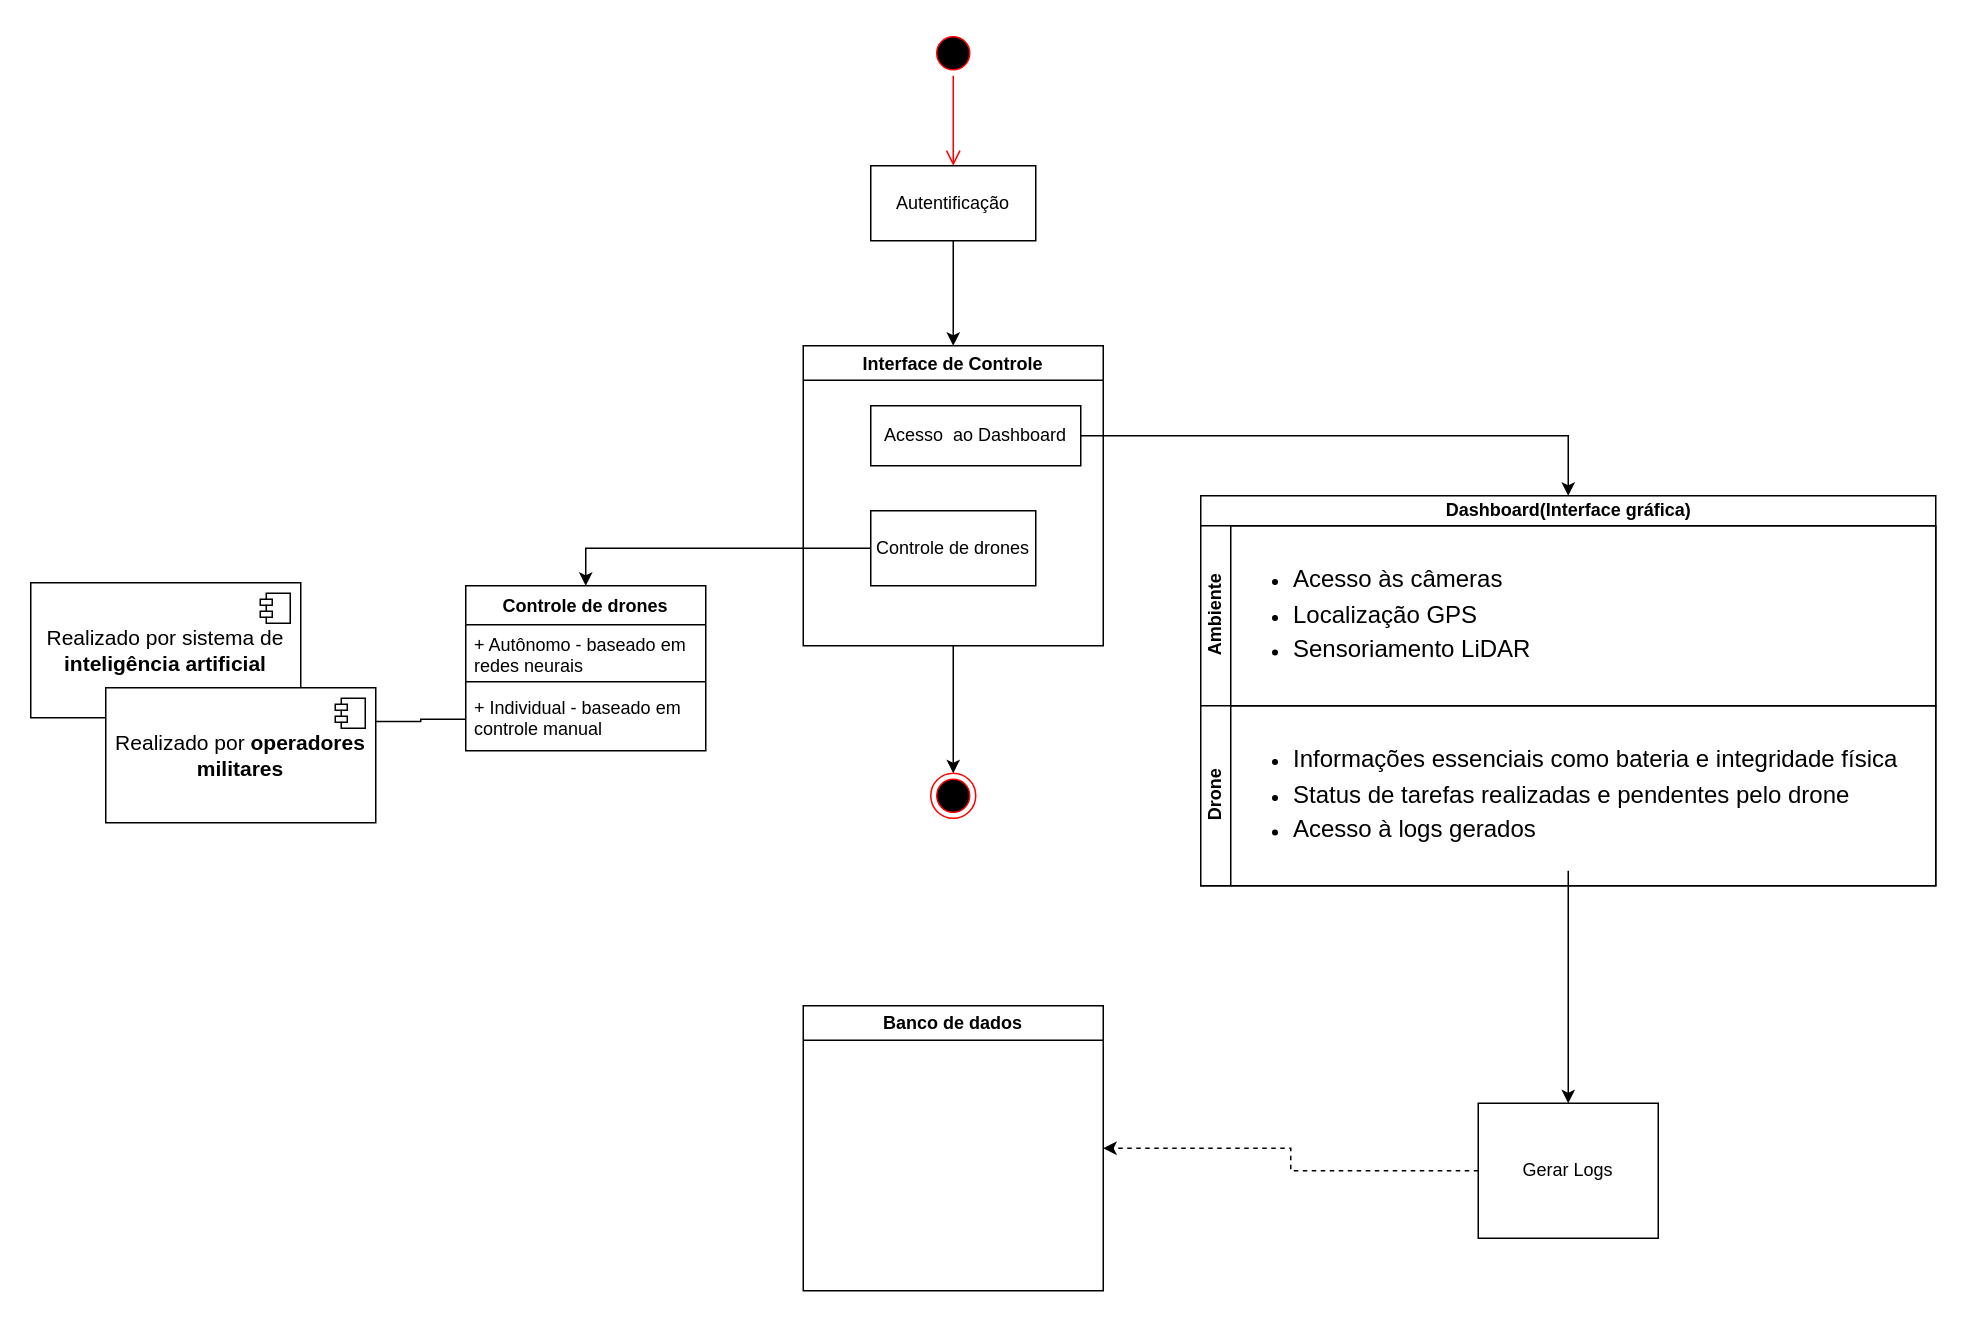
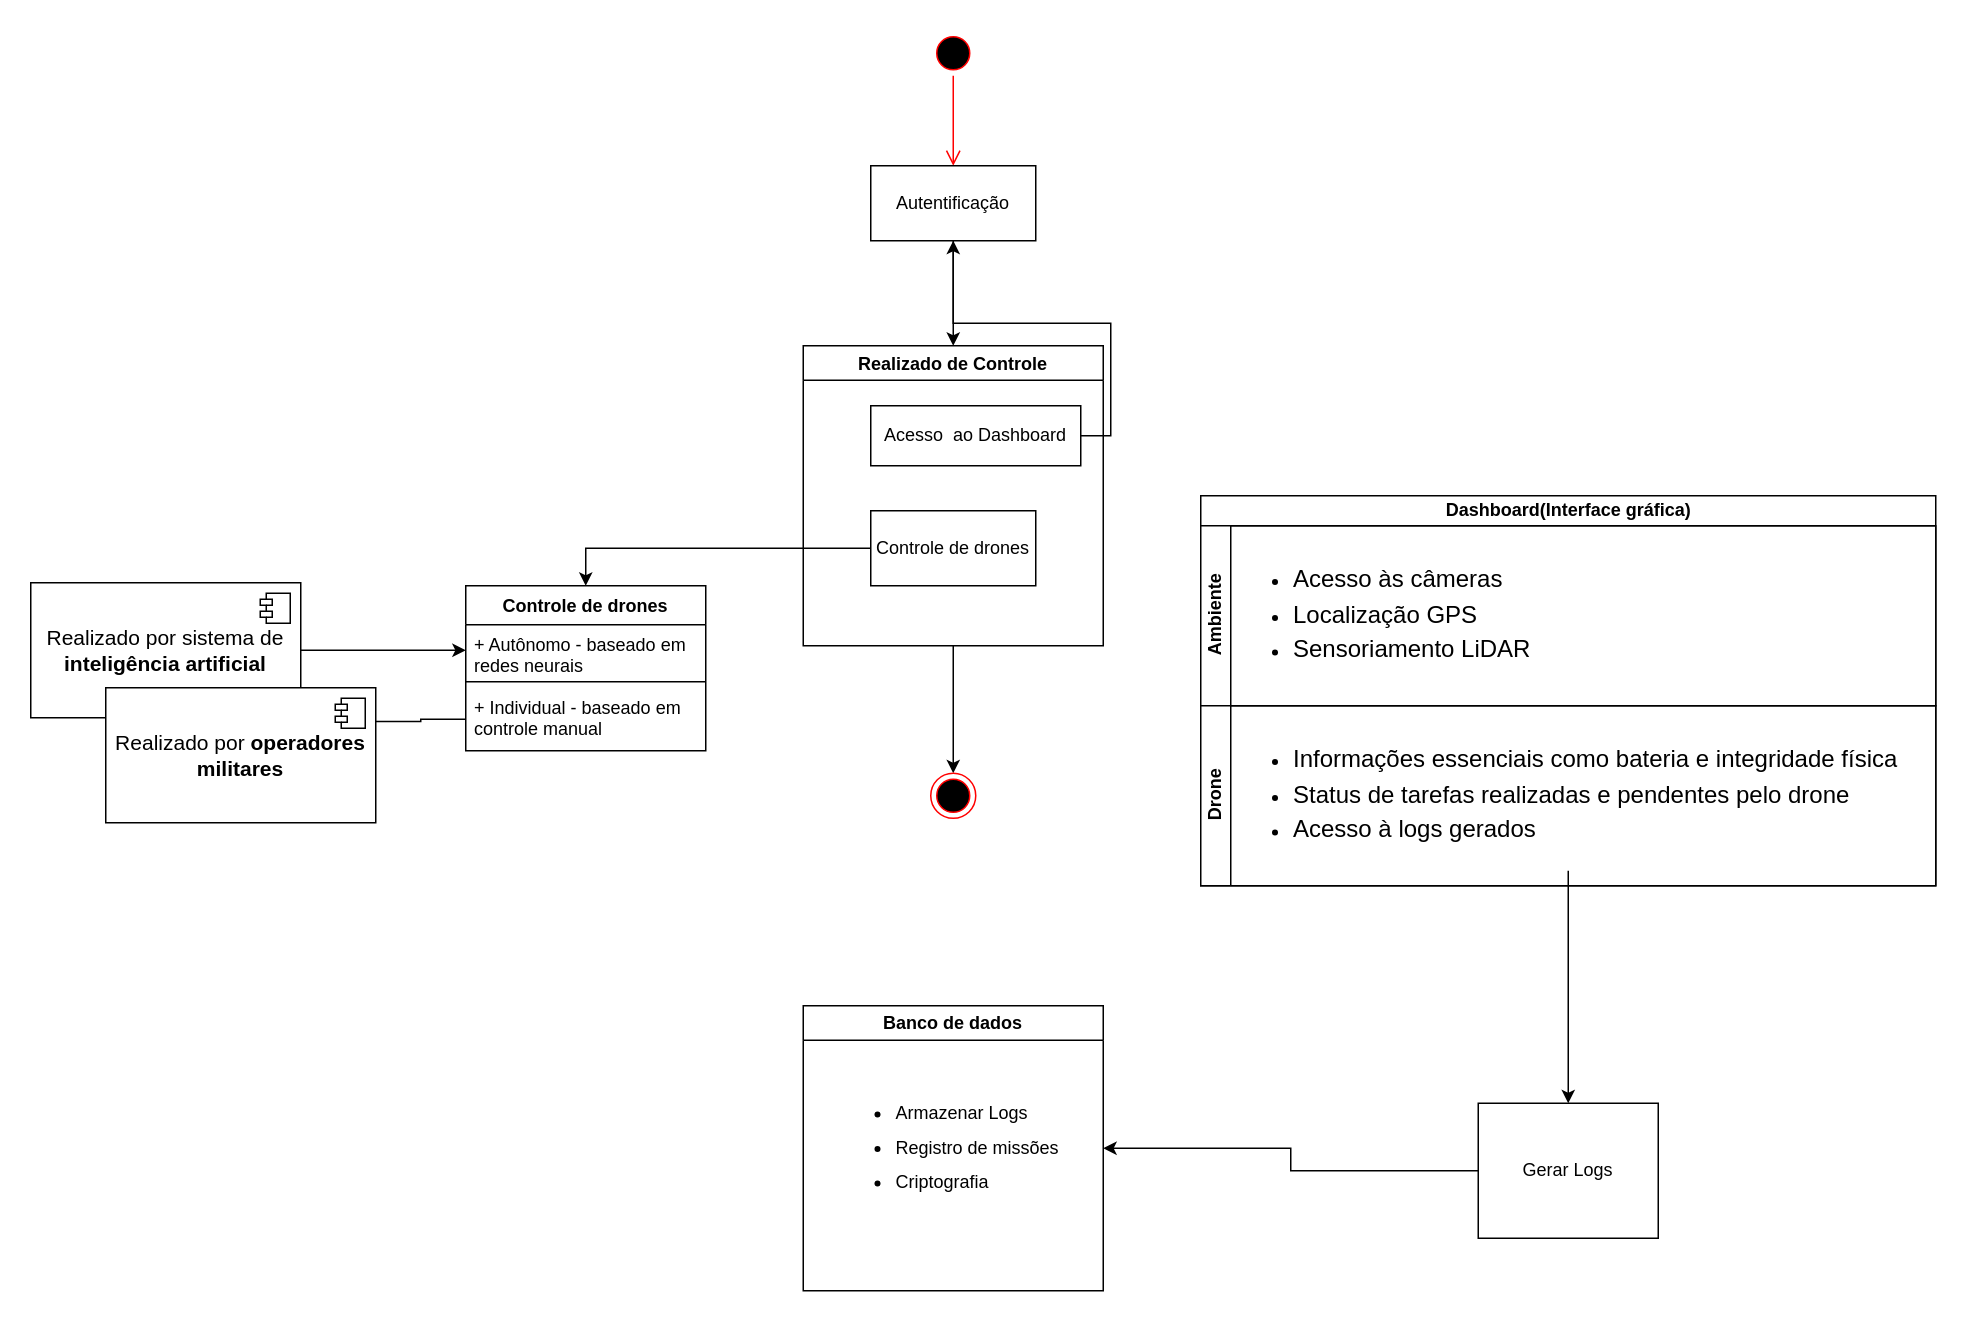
(953, 364) -> (953, 364)
(1363, 436) -> (1092, 323)
none -> (378, 650)
none -> (953, 1148)
(1291, 1164) -> (1291, 1164)
